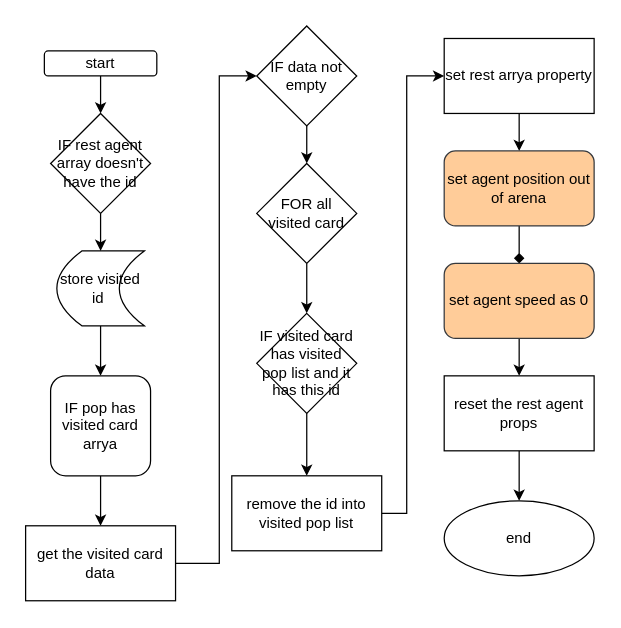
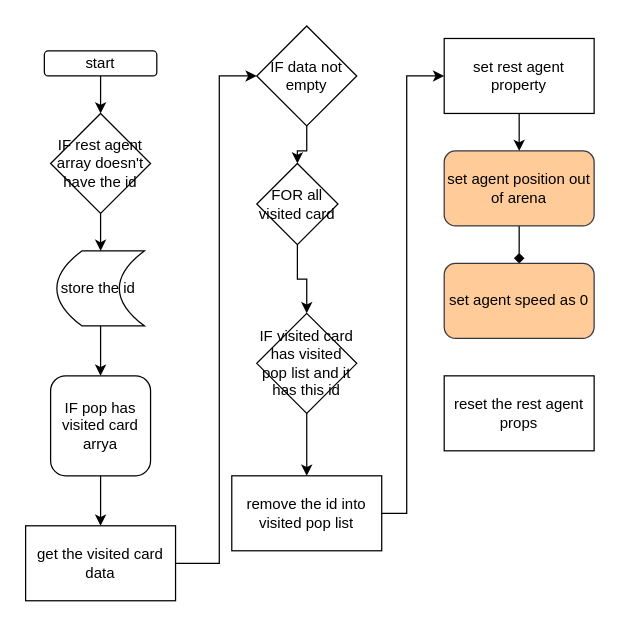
(519, 76) -> (519, 76)
(307, 213) -> (298, 204)
(101, 288) -> (101, 288)
(519, 361) -> none
(519, 472) -> none
(519, 538) -> none
